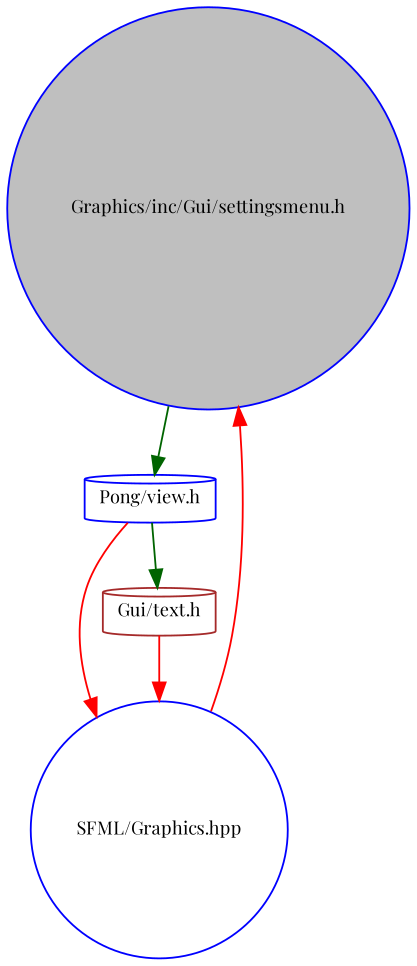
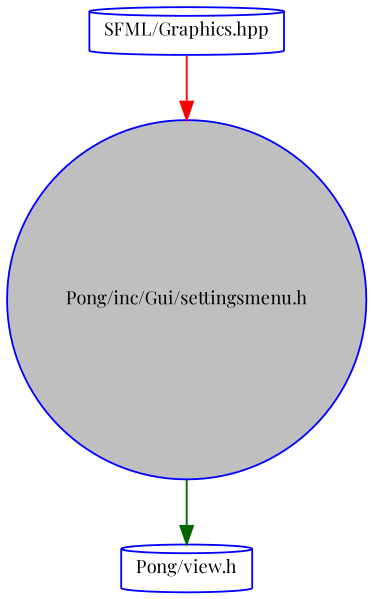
(208, 208) -> (187, 300)
(82, 605) -> none
(159, 612) -> none
(159, 830) -> (187, 31)
